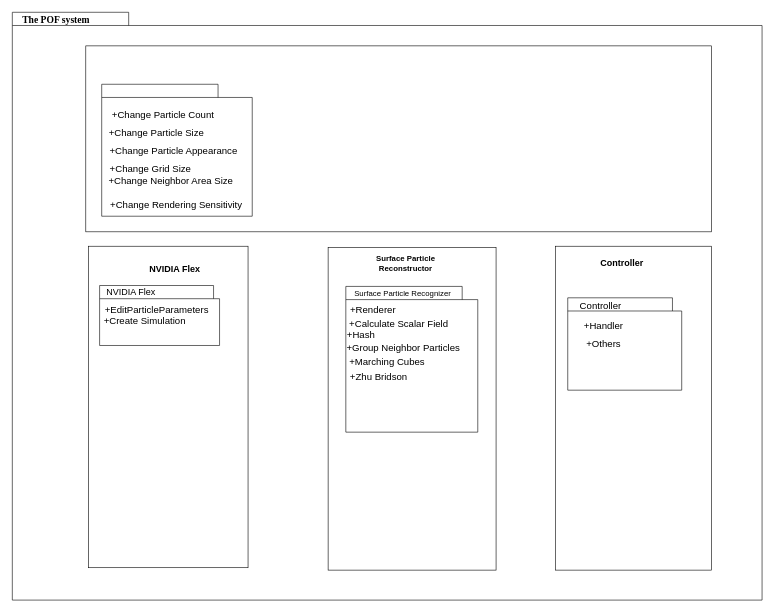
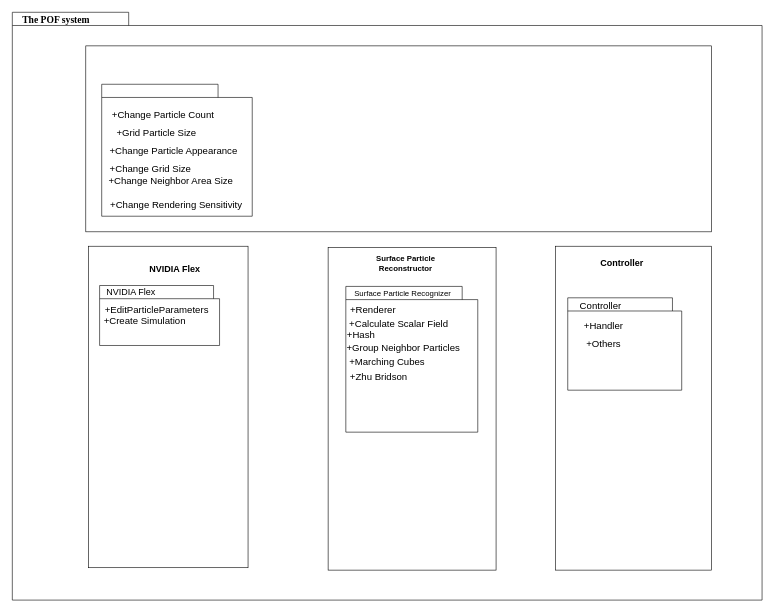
(157, 133) -> (157, 133)
